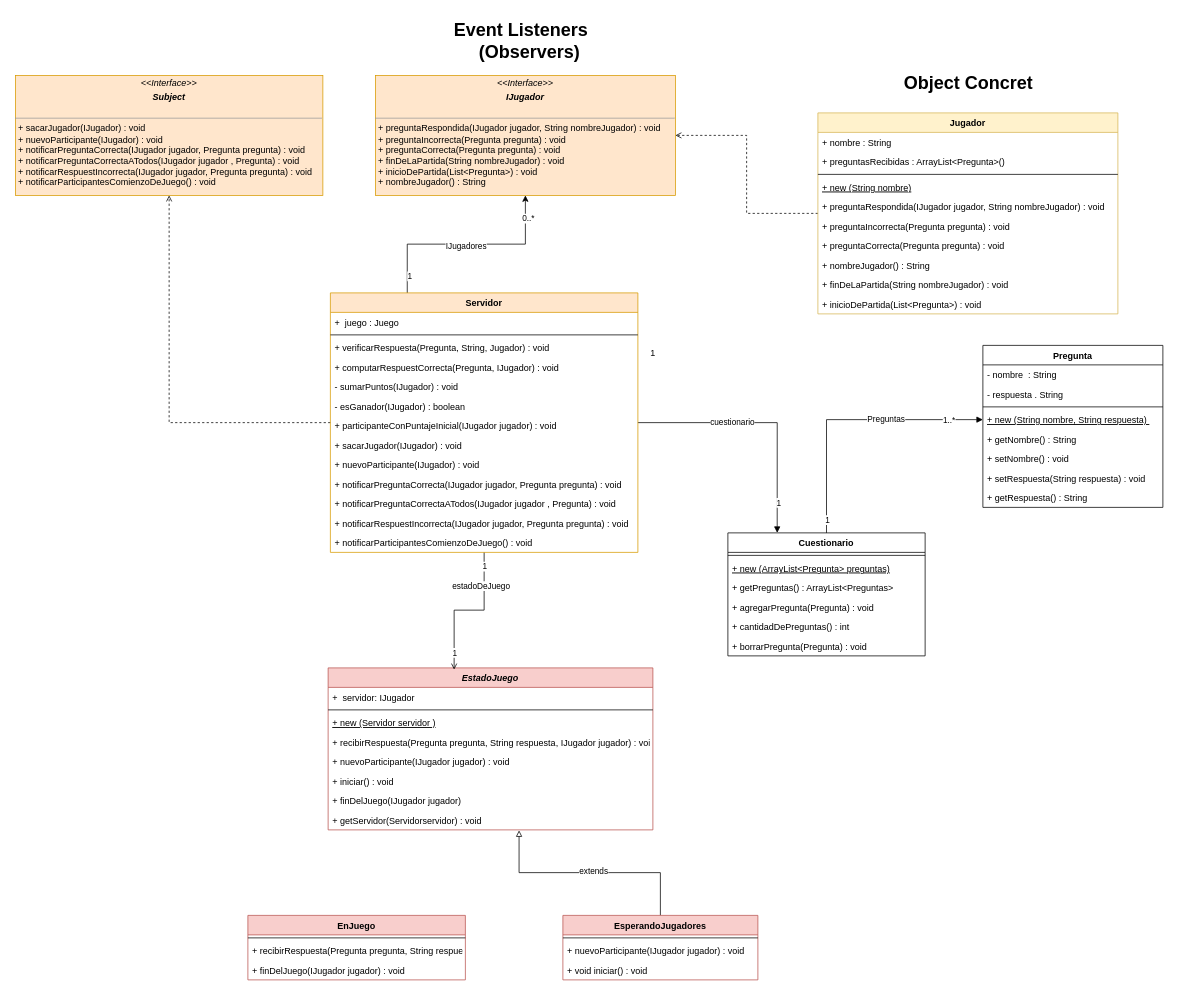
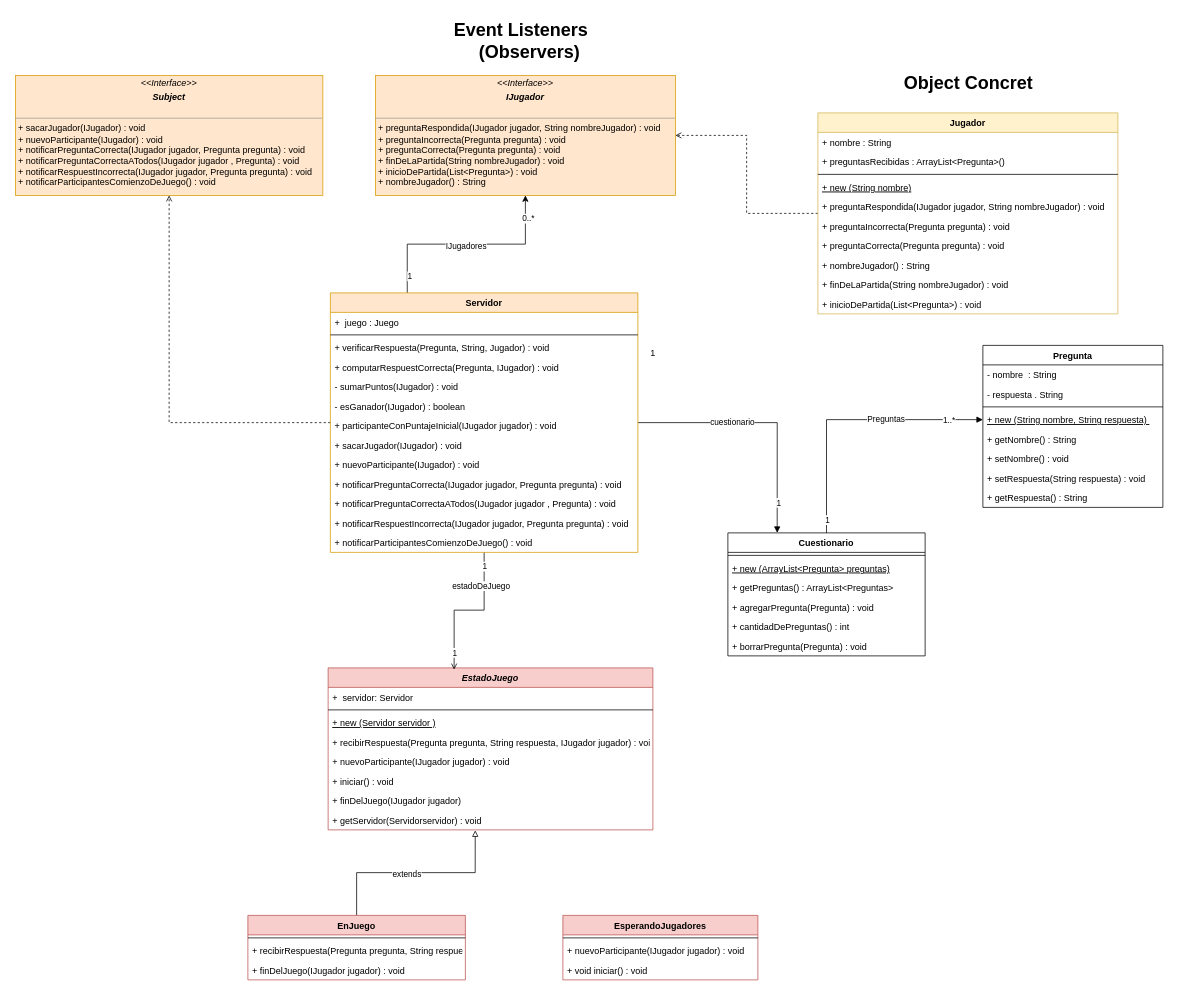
(380, 698) -> (379, 698)
none -> (413, 873)
(593, 873) -> none
